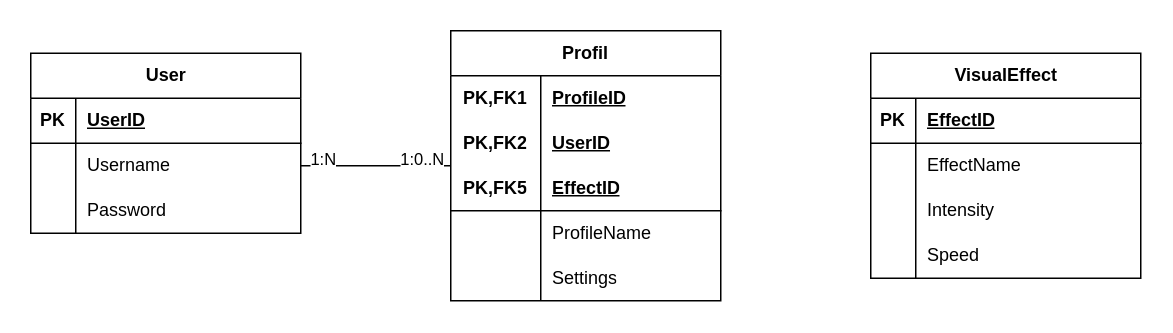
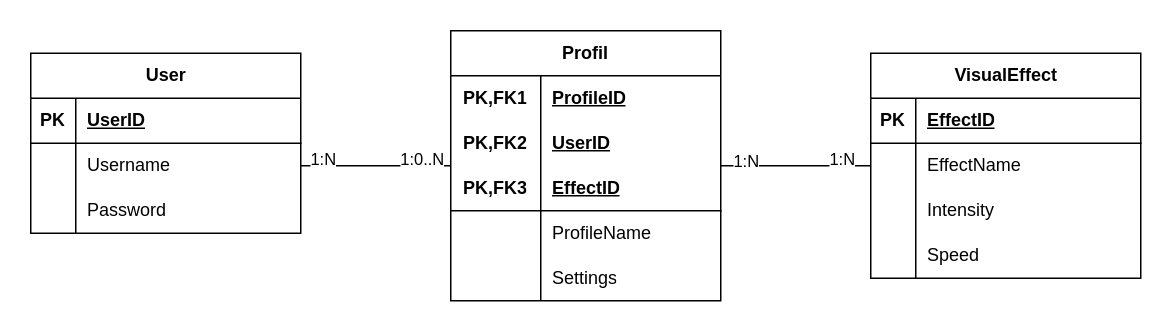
none -> (796, 166)
(496, 188) -> (496, 188)
